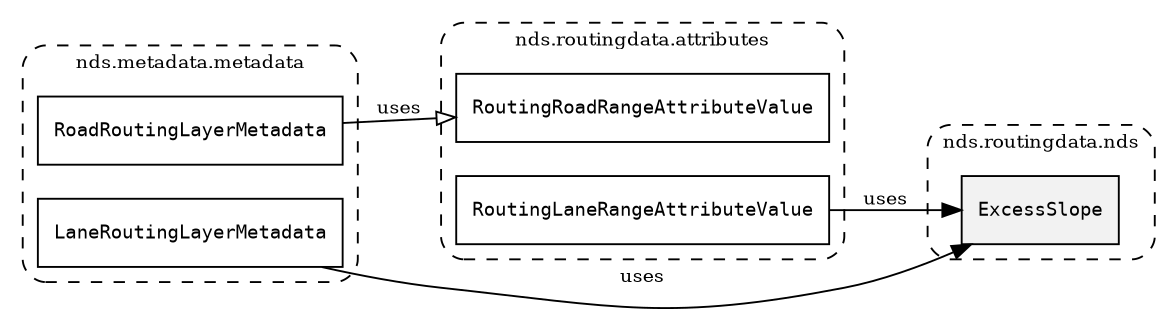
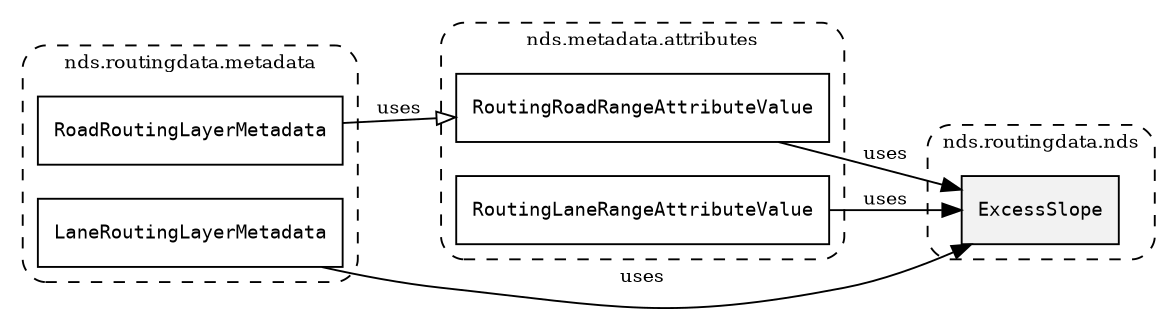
(643, 41) -> (643, 41)
(190, 63) -> (190, 63)
none -> (860, 163)
